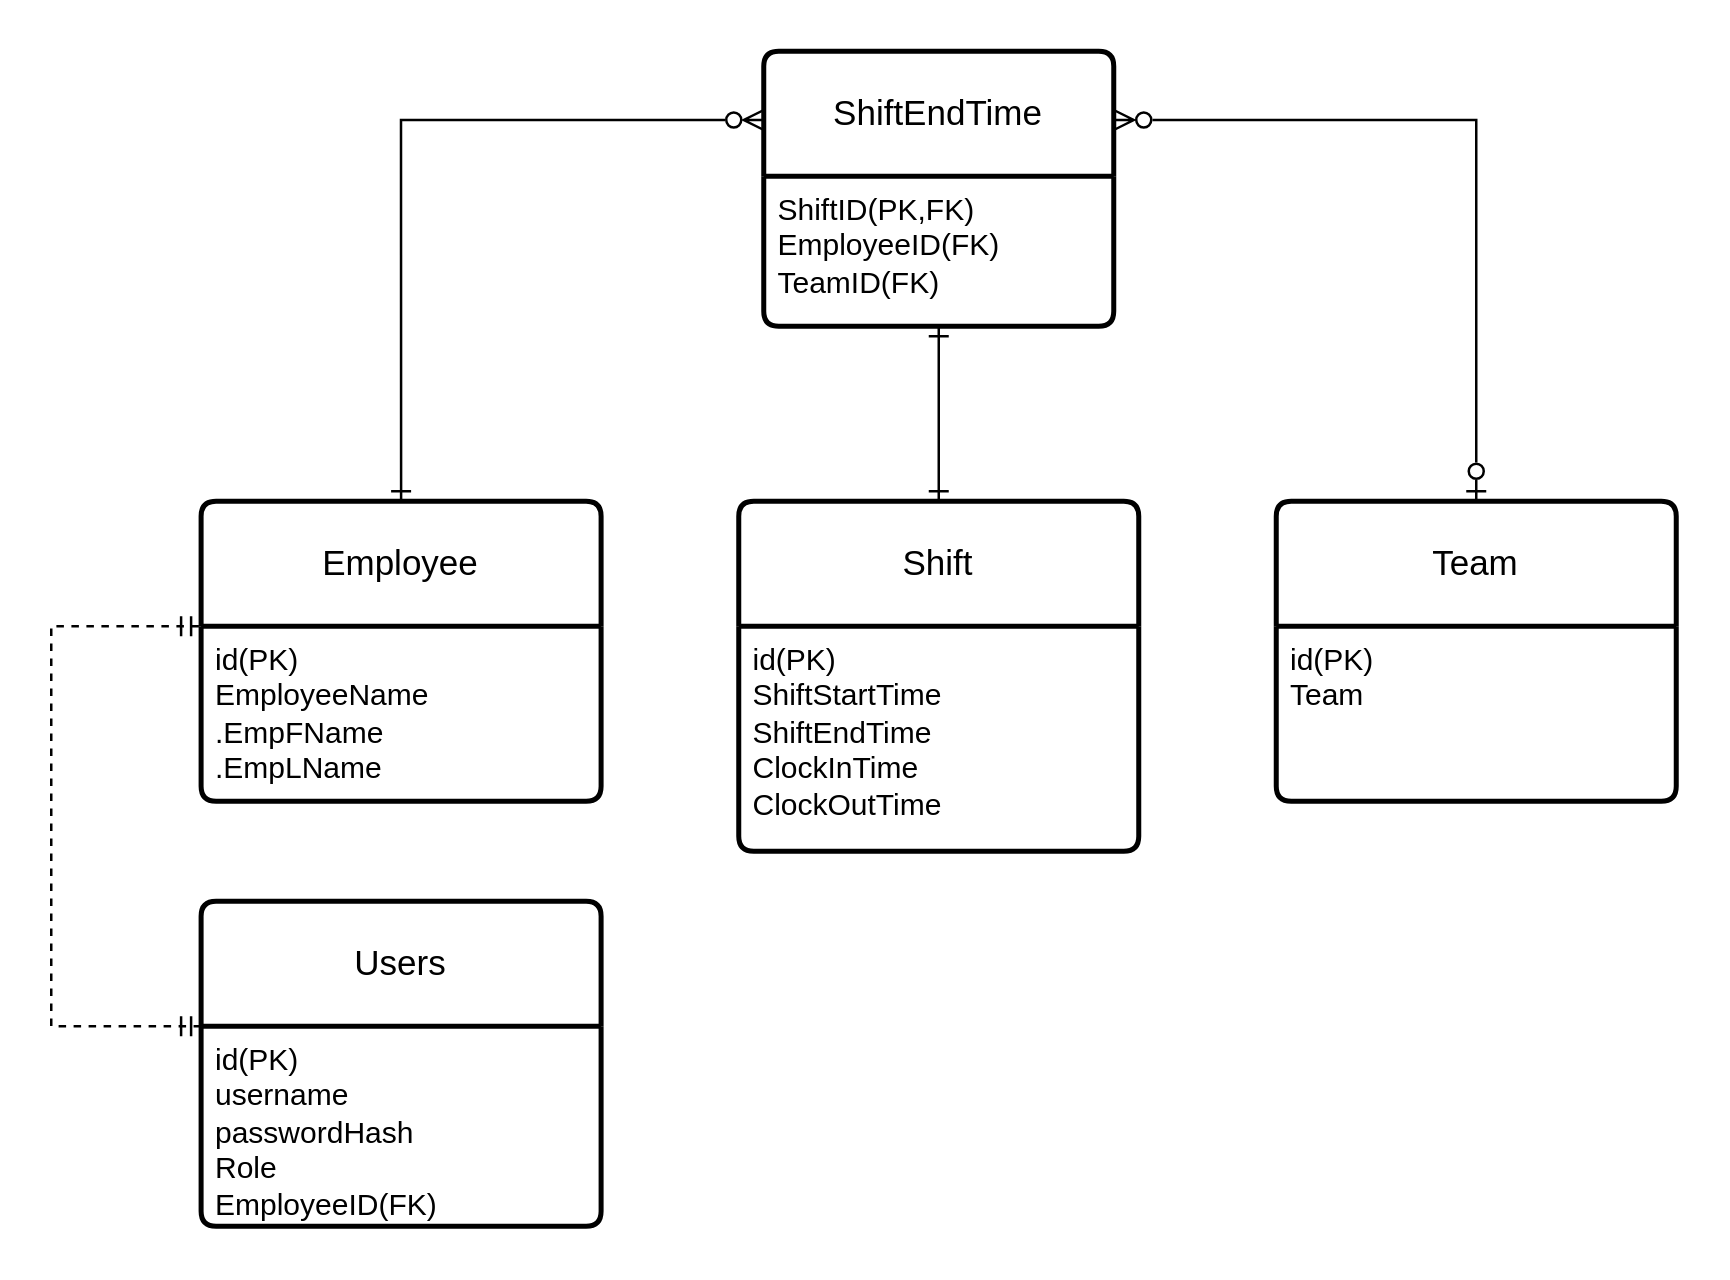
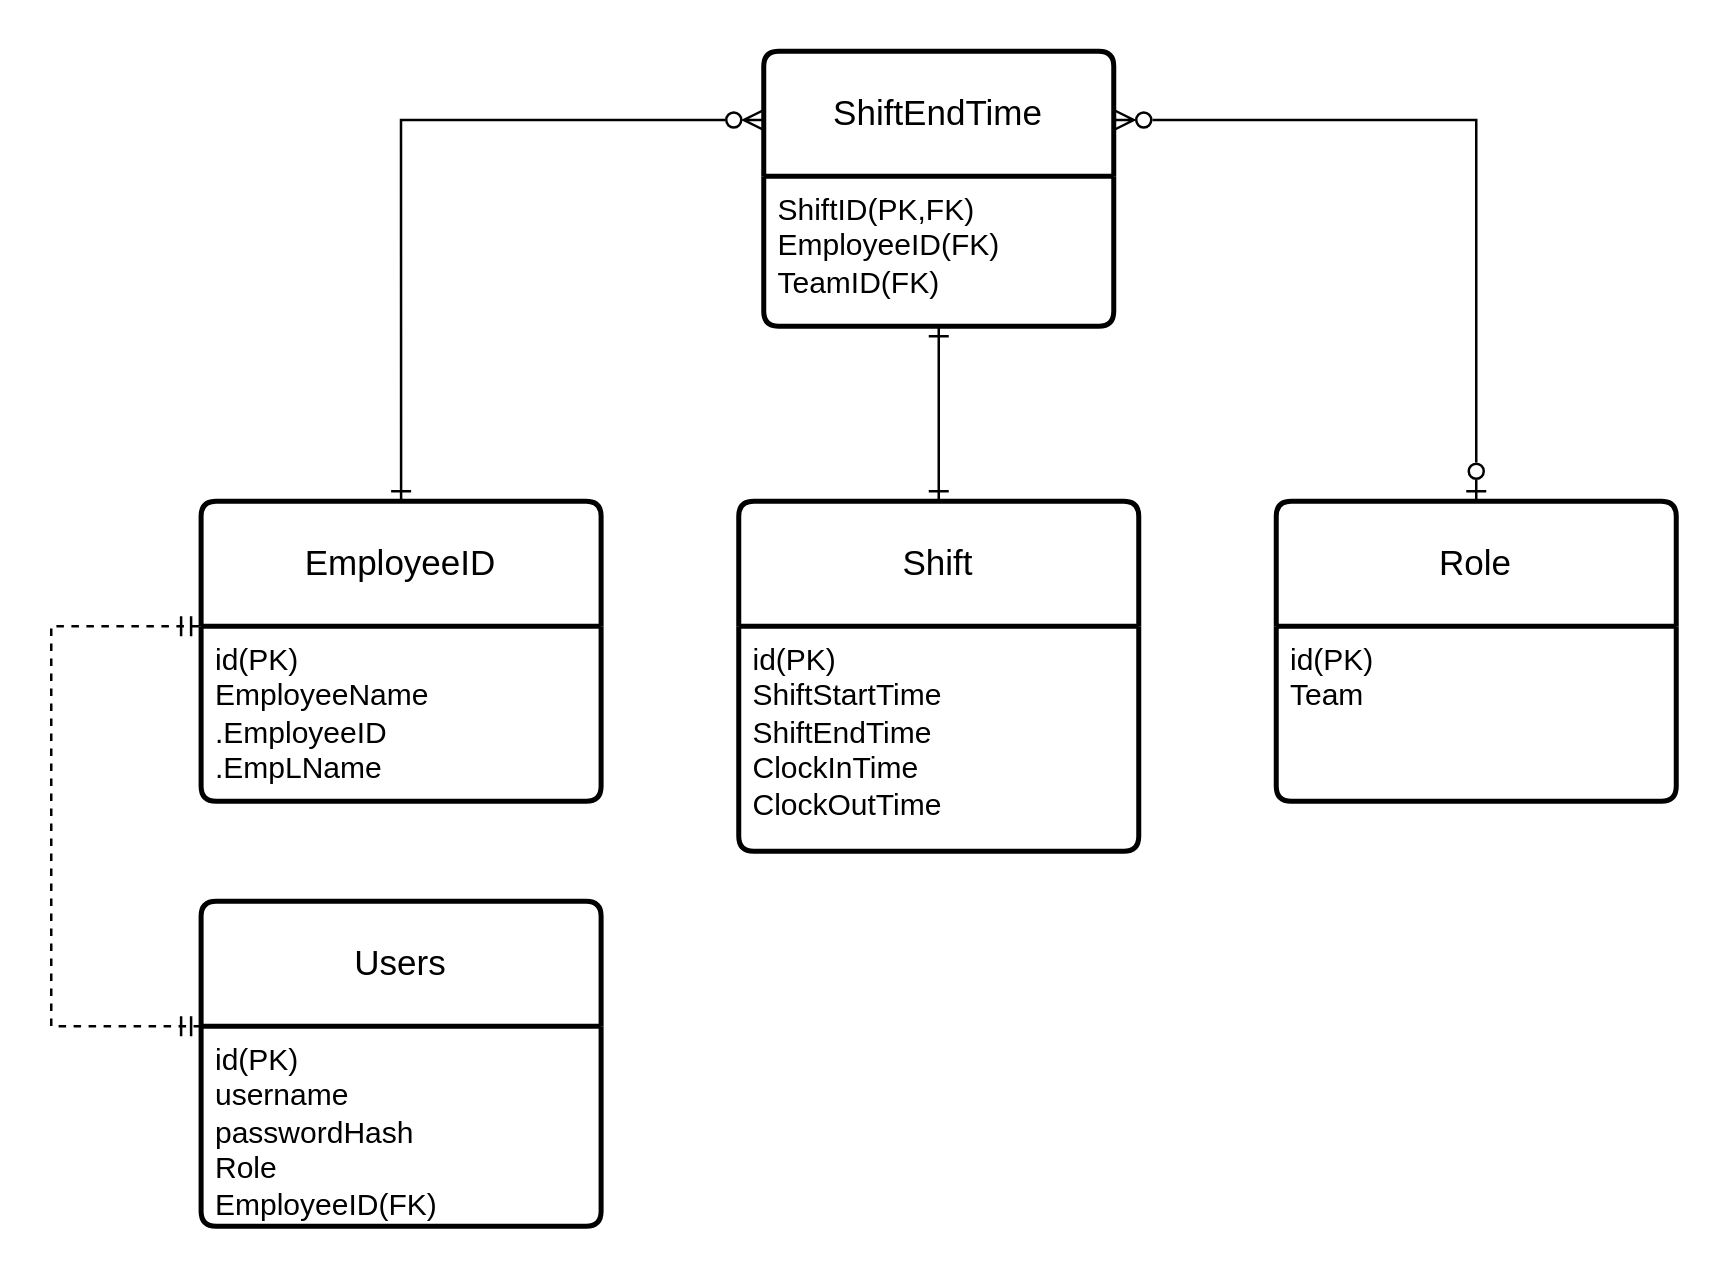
(401, 564) -> (401, 564)
(1476, 564) -> (1476, 564)
(313, 716) -> (313, 716)
